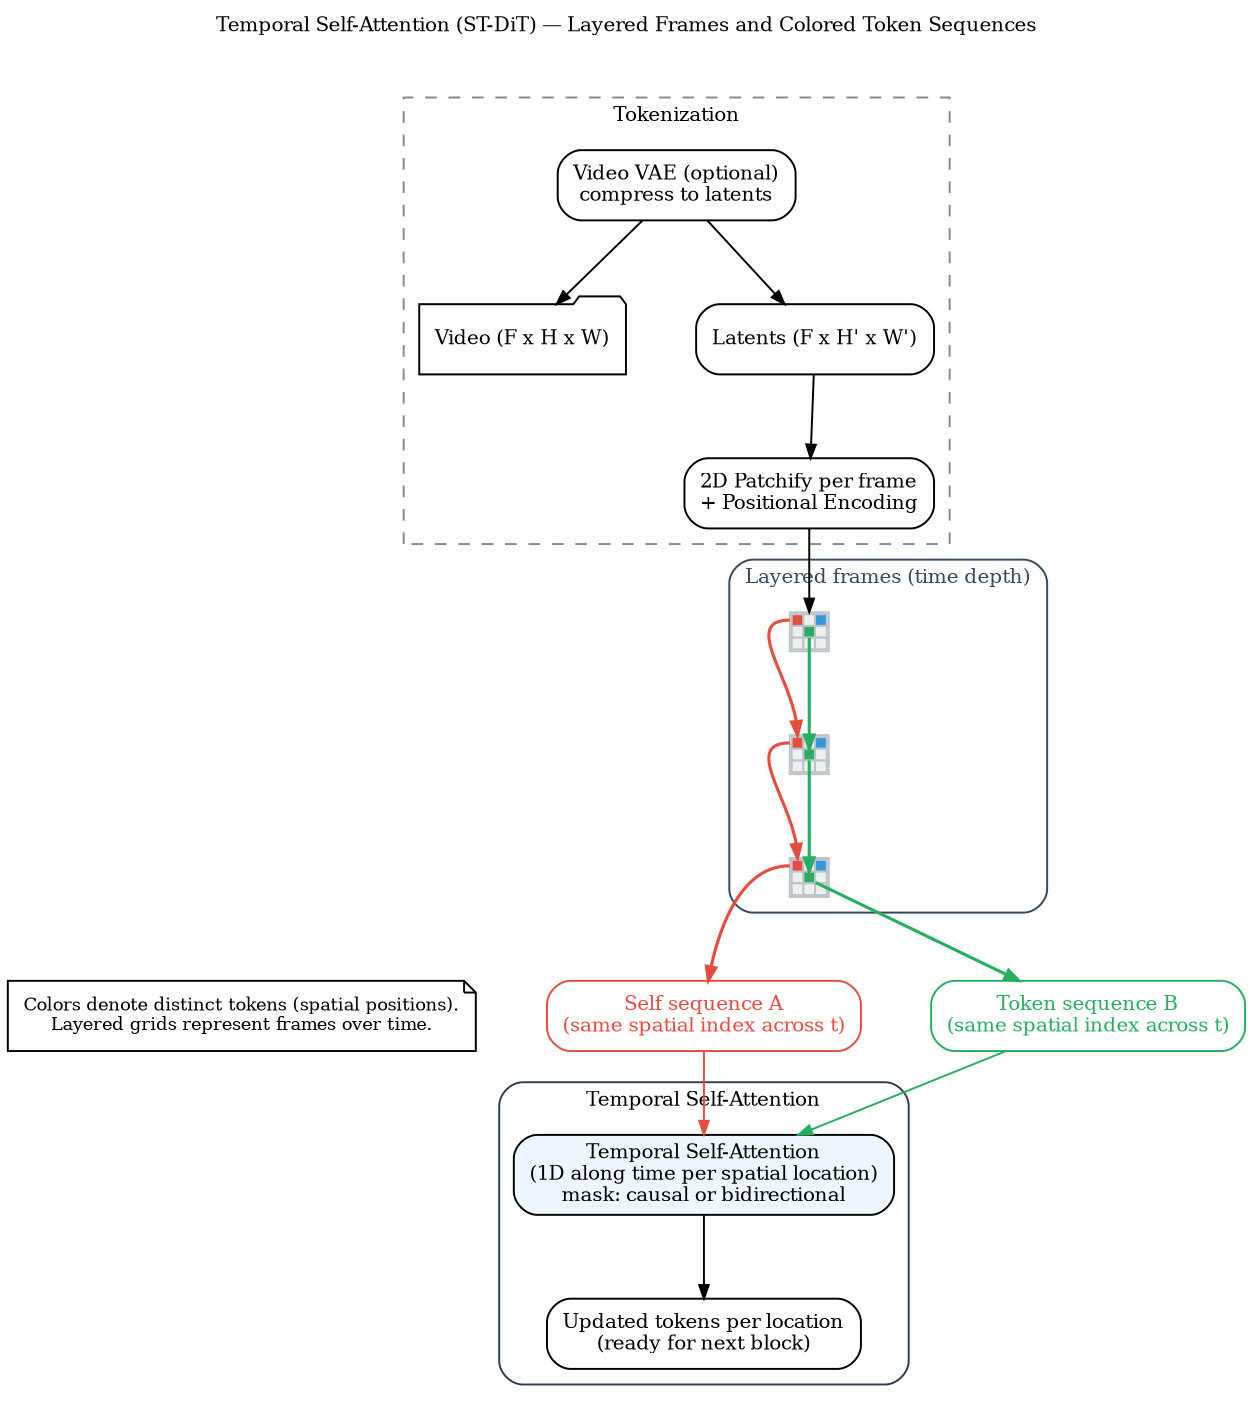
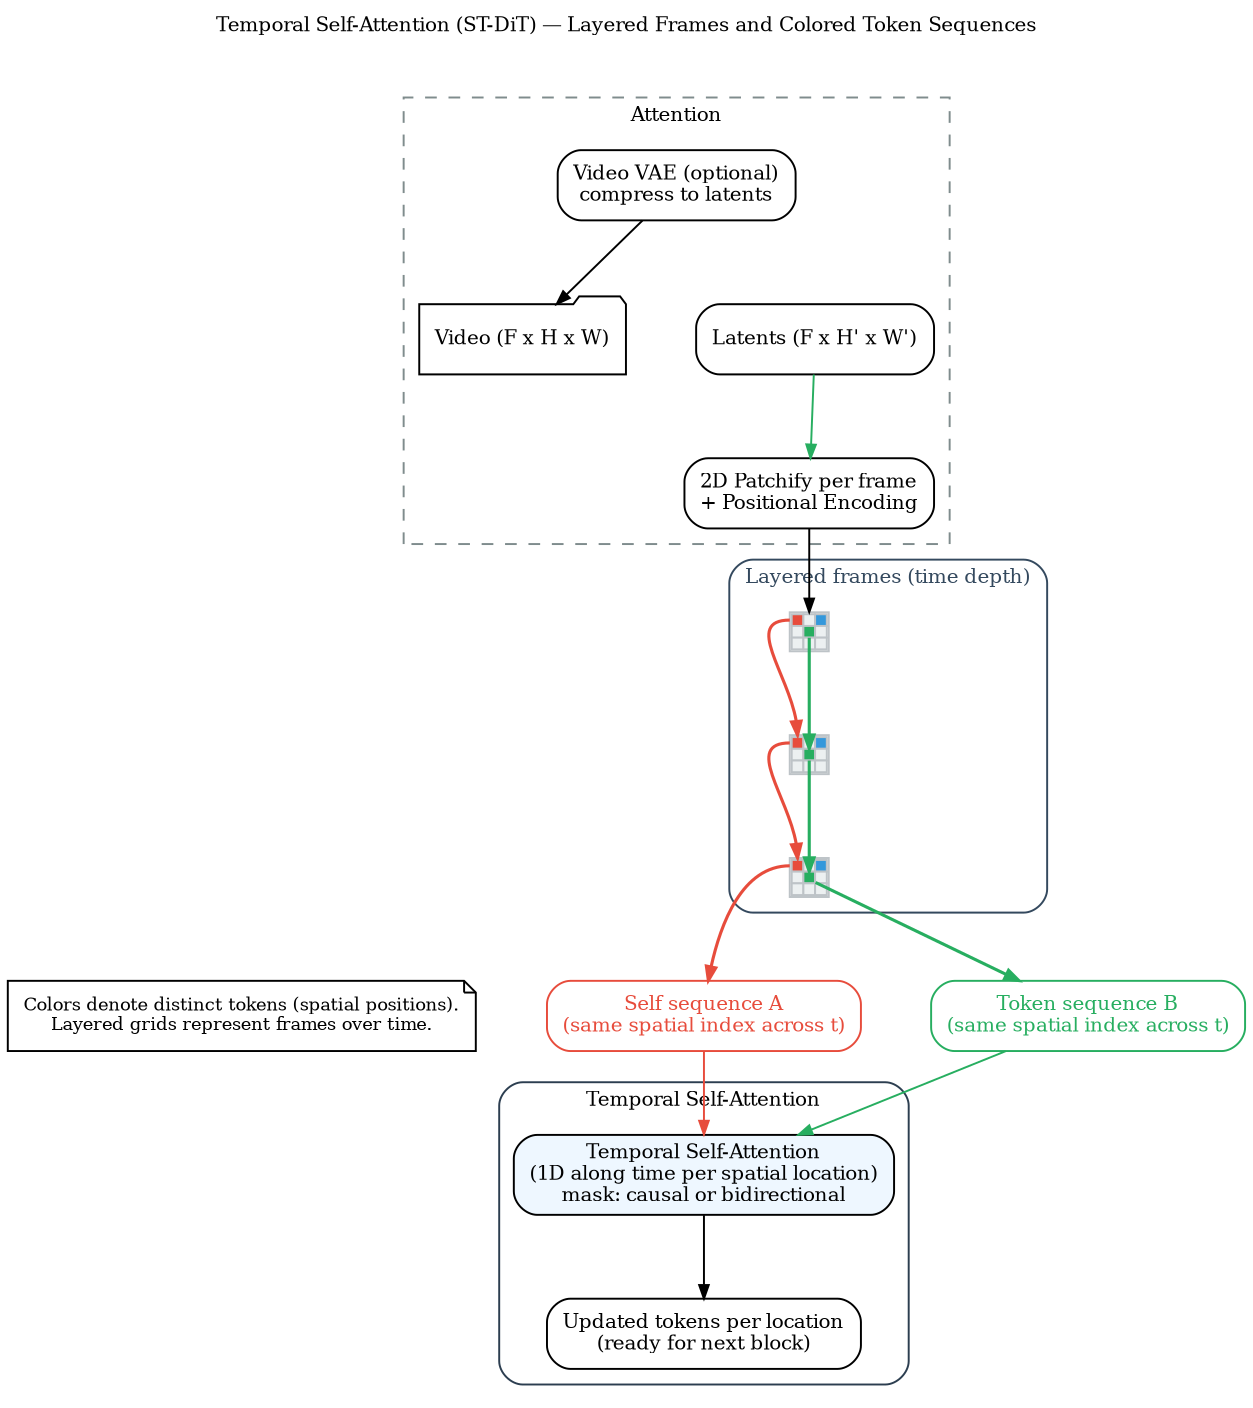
(677, 116) -> (677, 116)
(741, 257) -> none
(812, 409) -> (812, 409)
